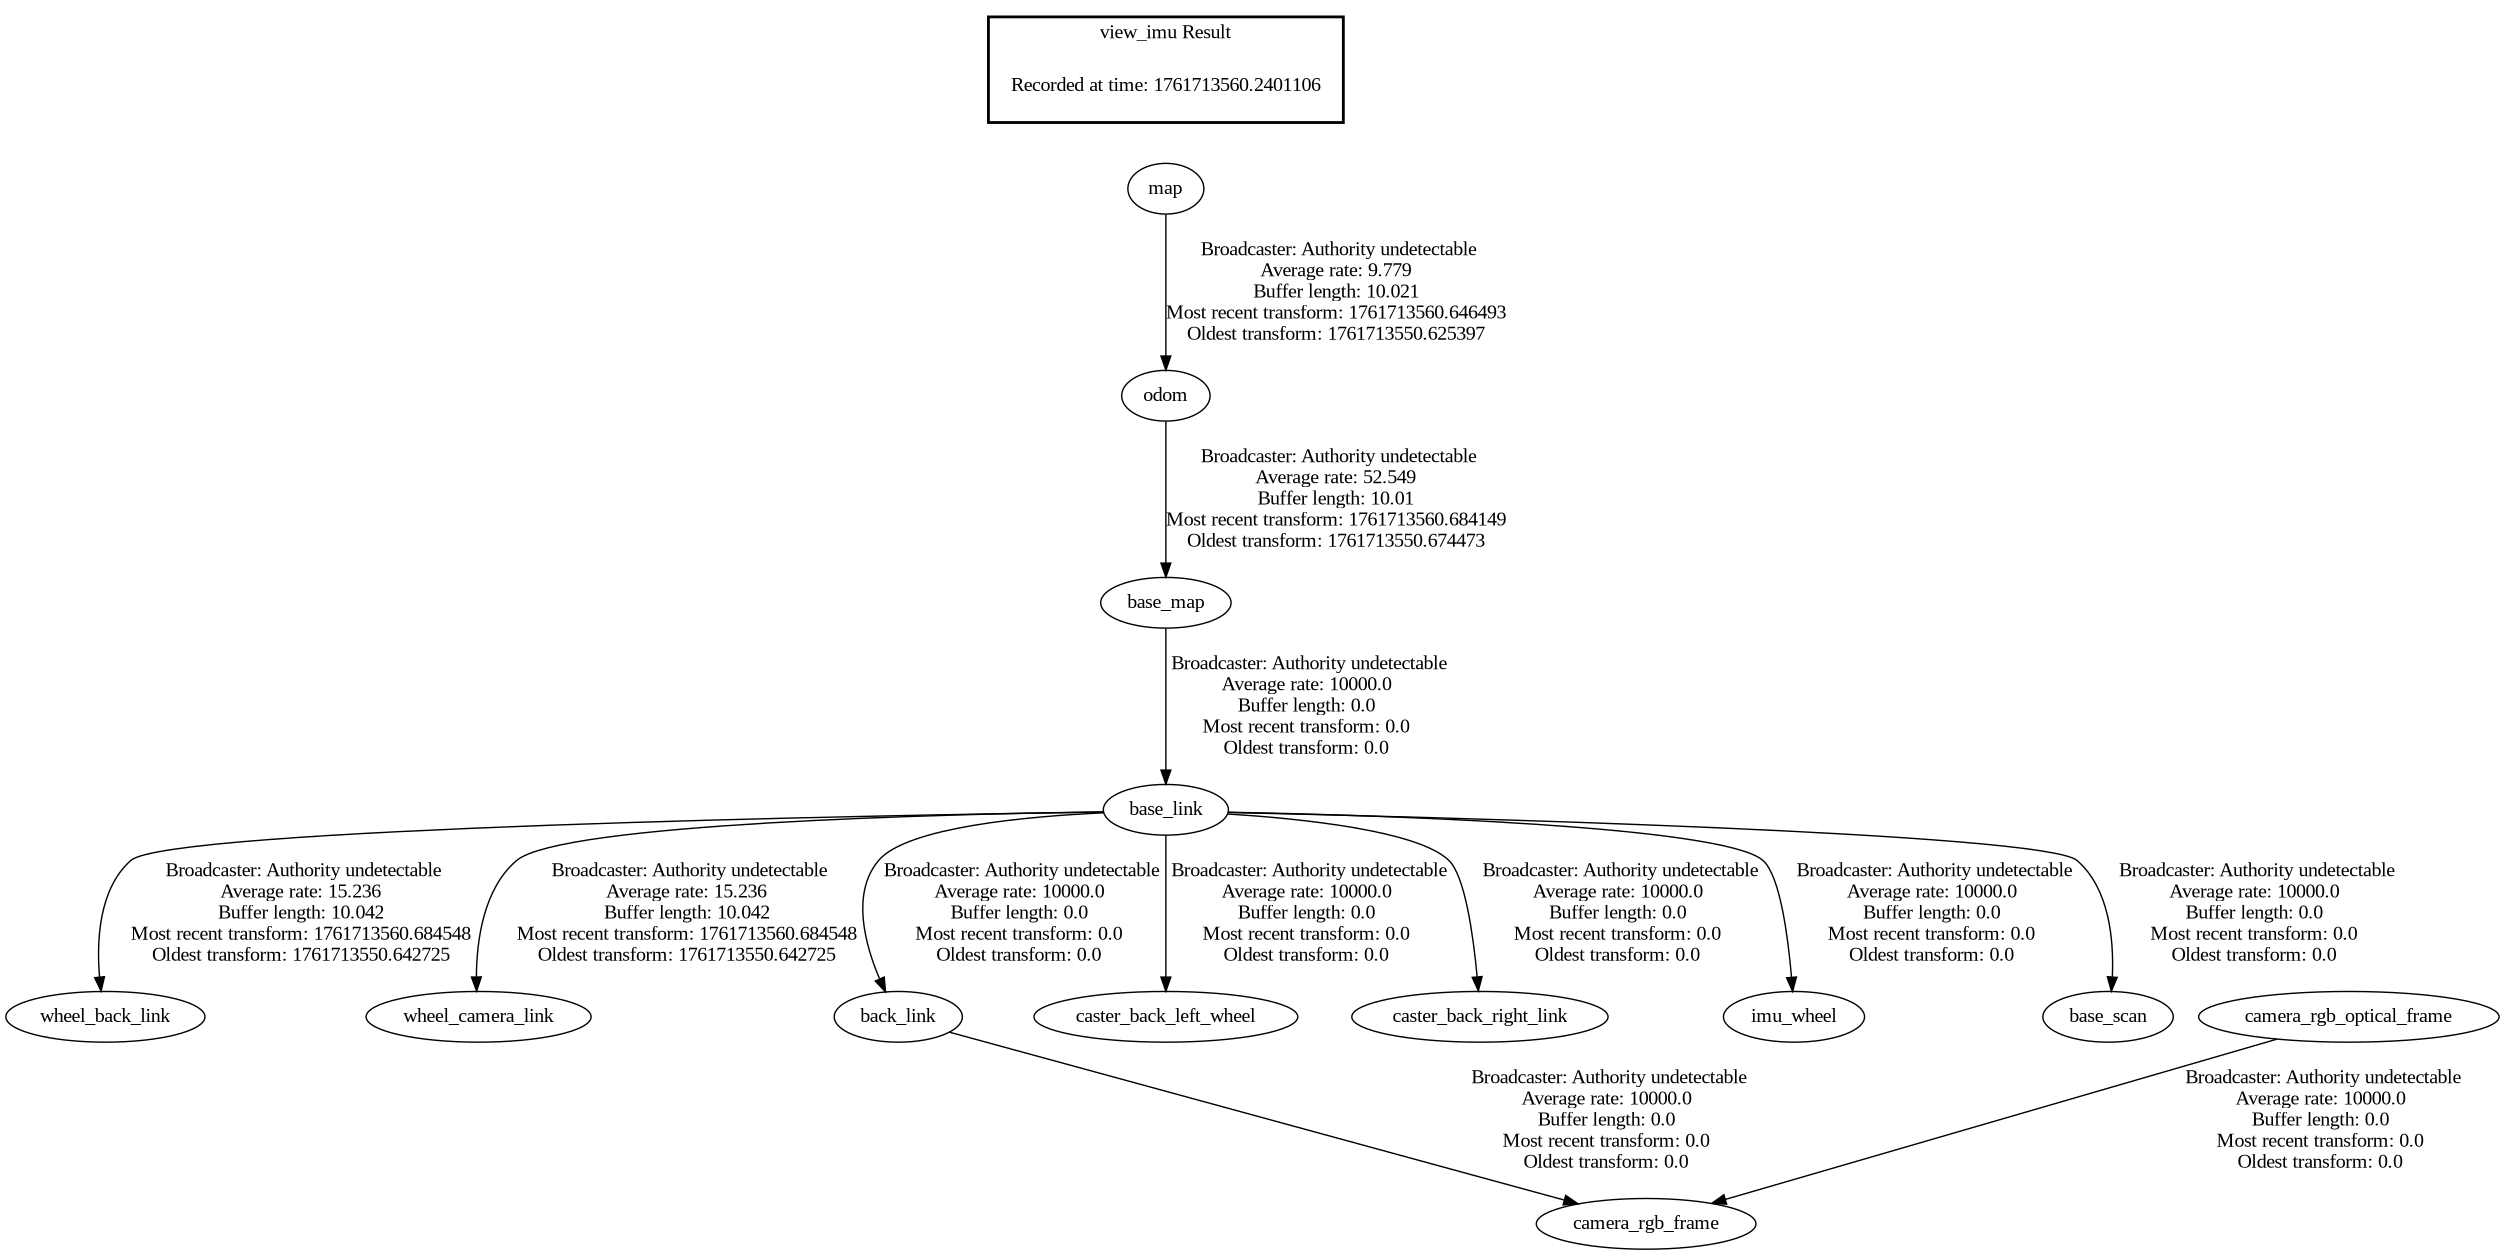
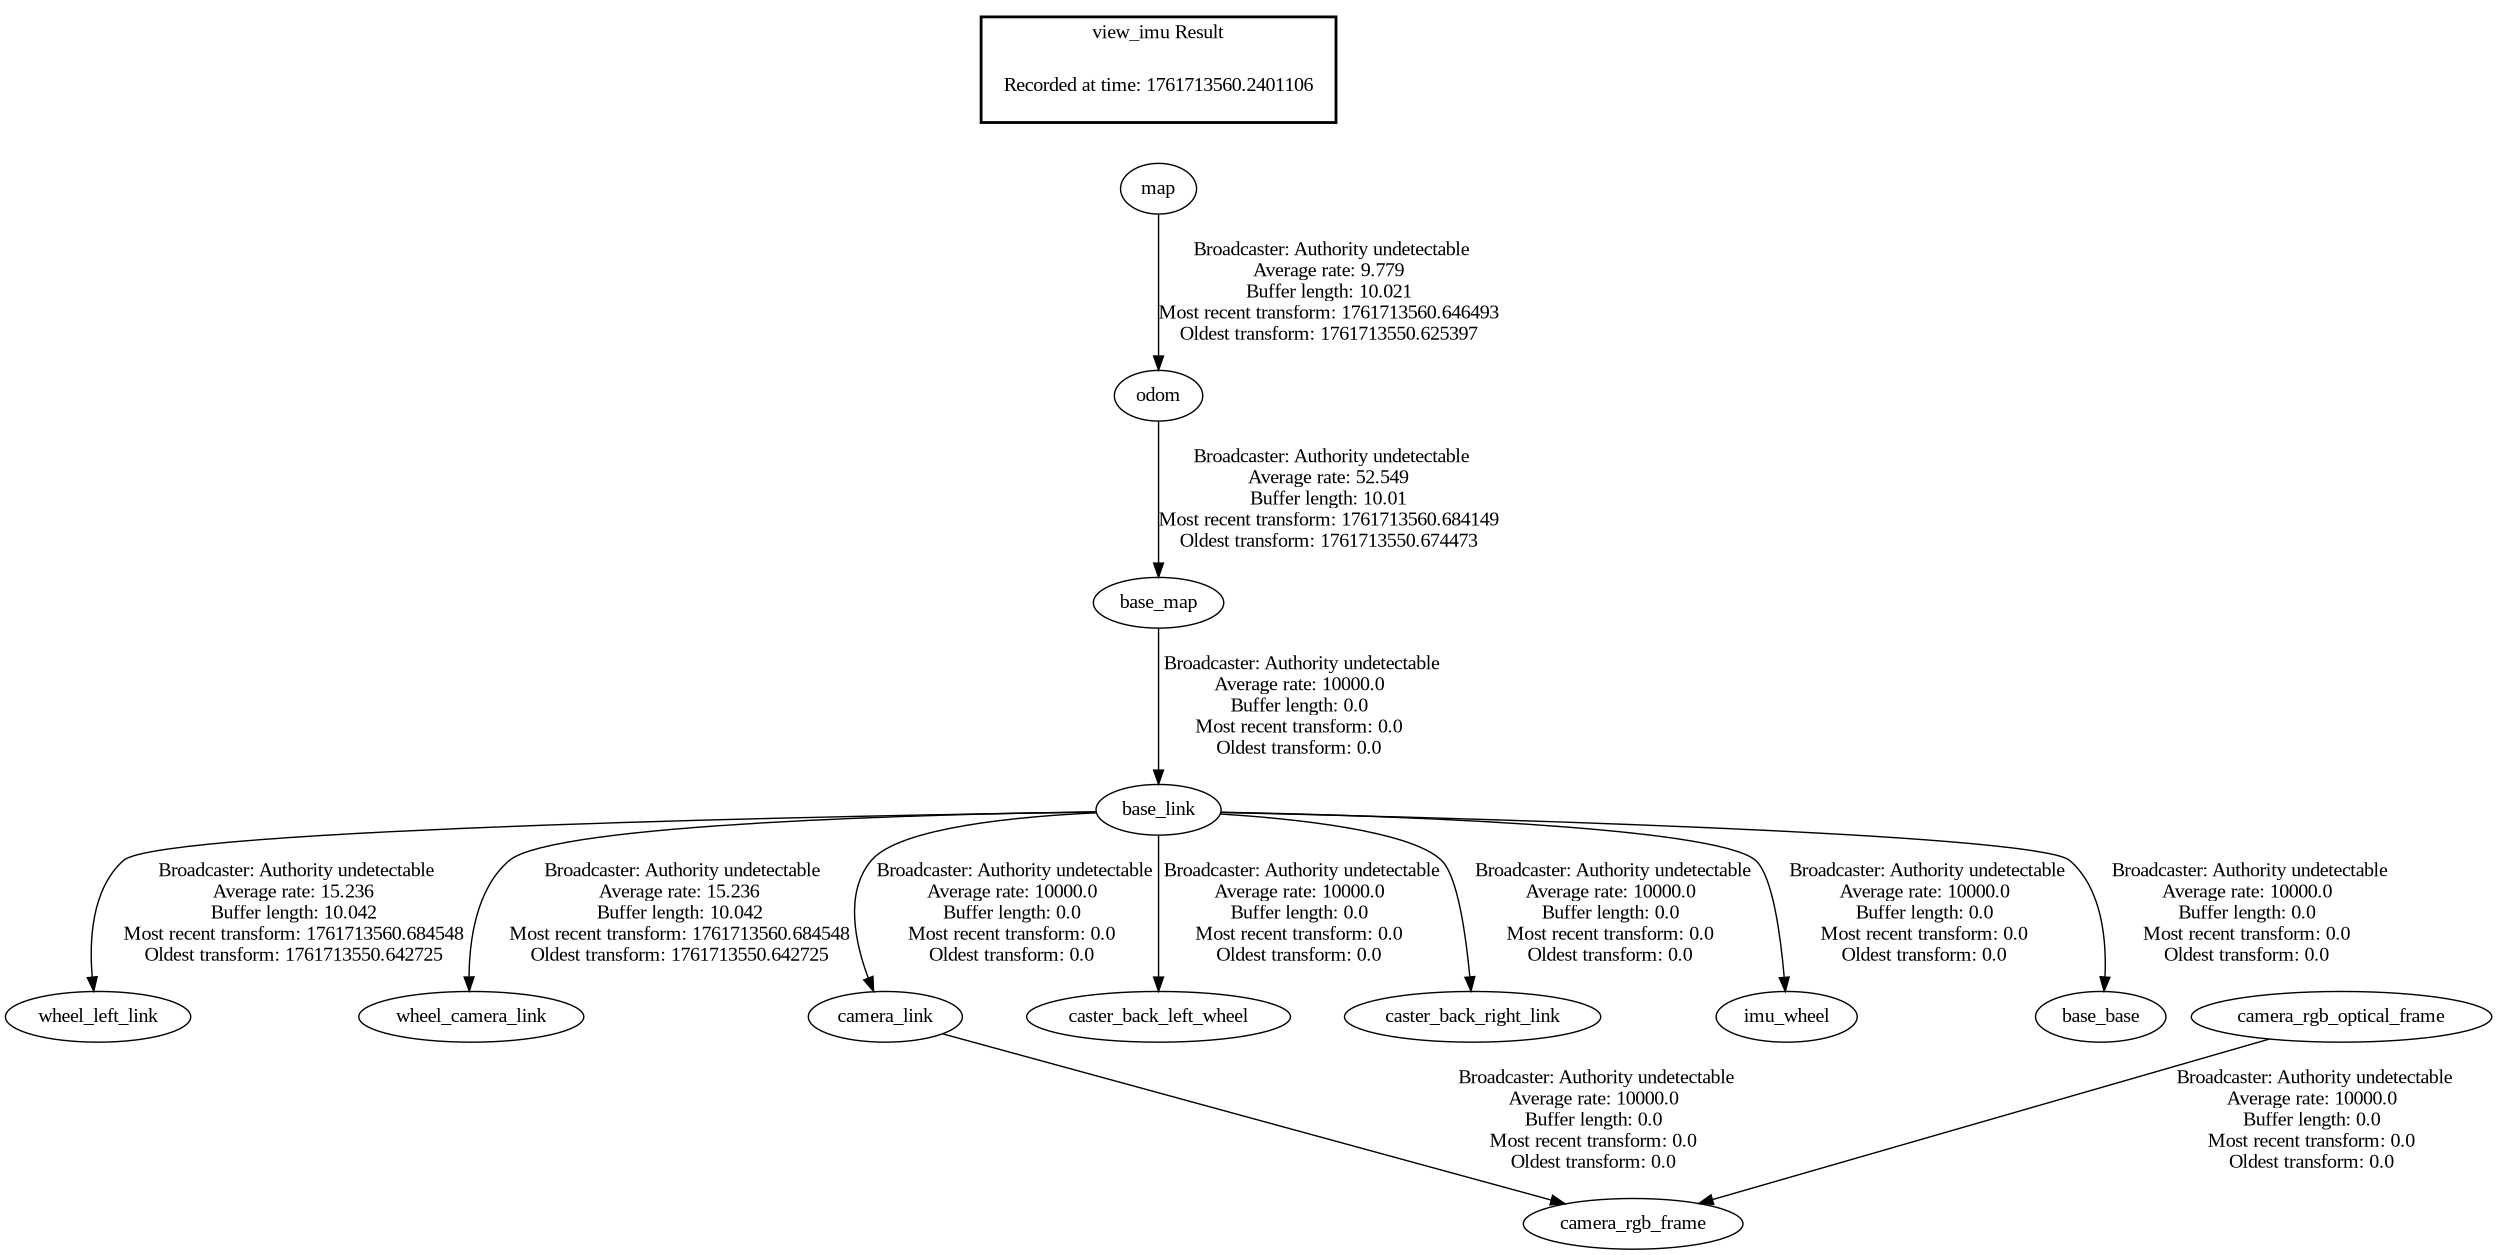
(105, 1017) -> (98, 1017)
(898, 1017) -> (885, 1017)
(2108, 1017) -> (2101, 1017)
